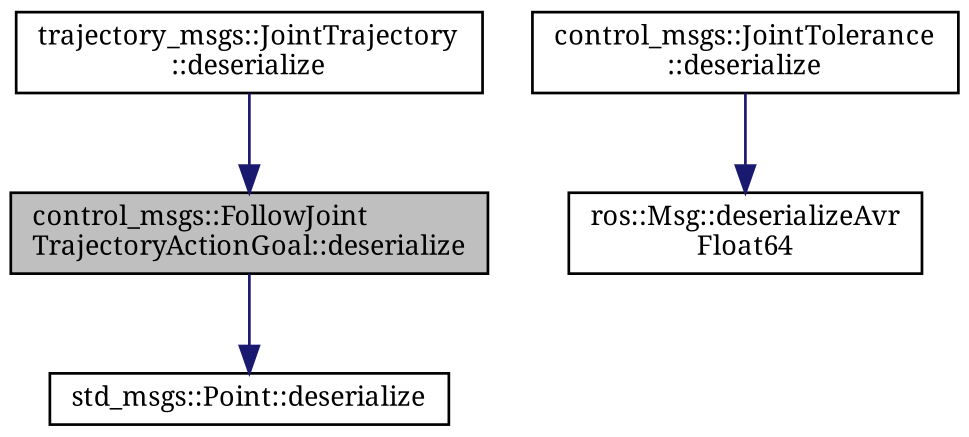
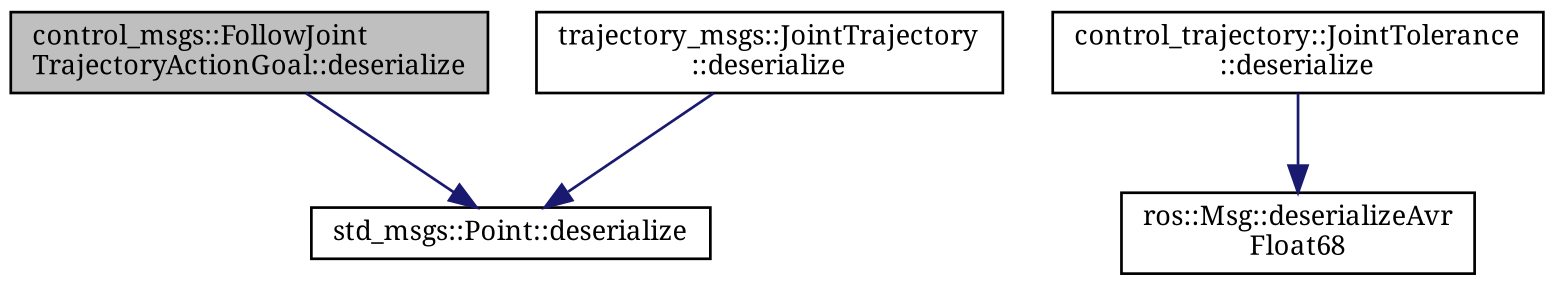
(745, 53) -> (1298, 53)
(249, 129) -> (641, 142)
(745, 233) -> (1298, 233)
